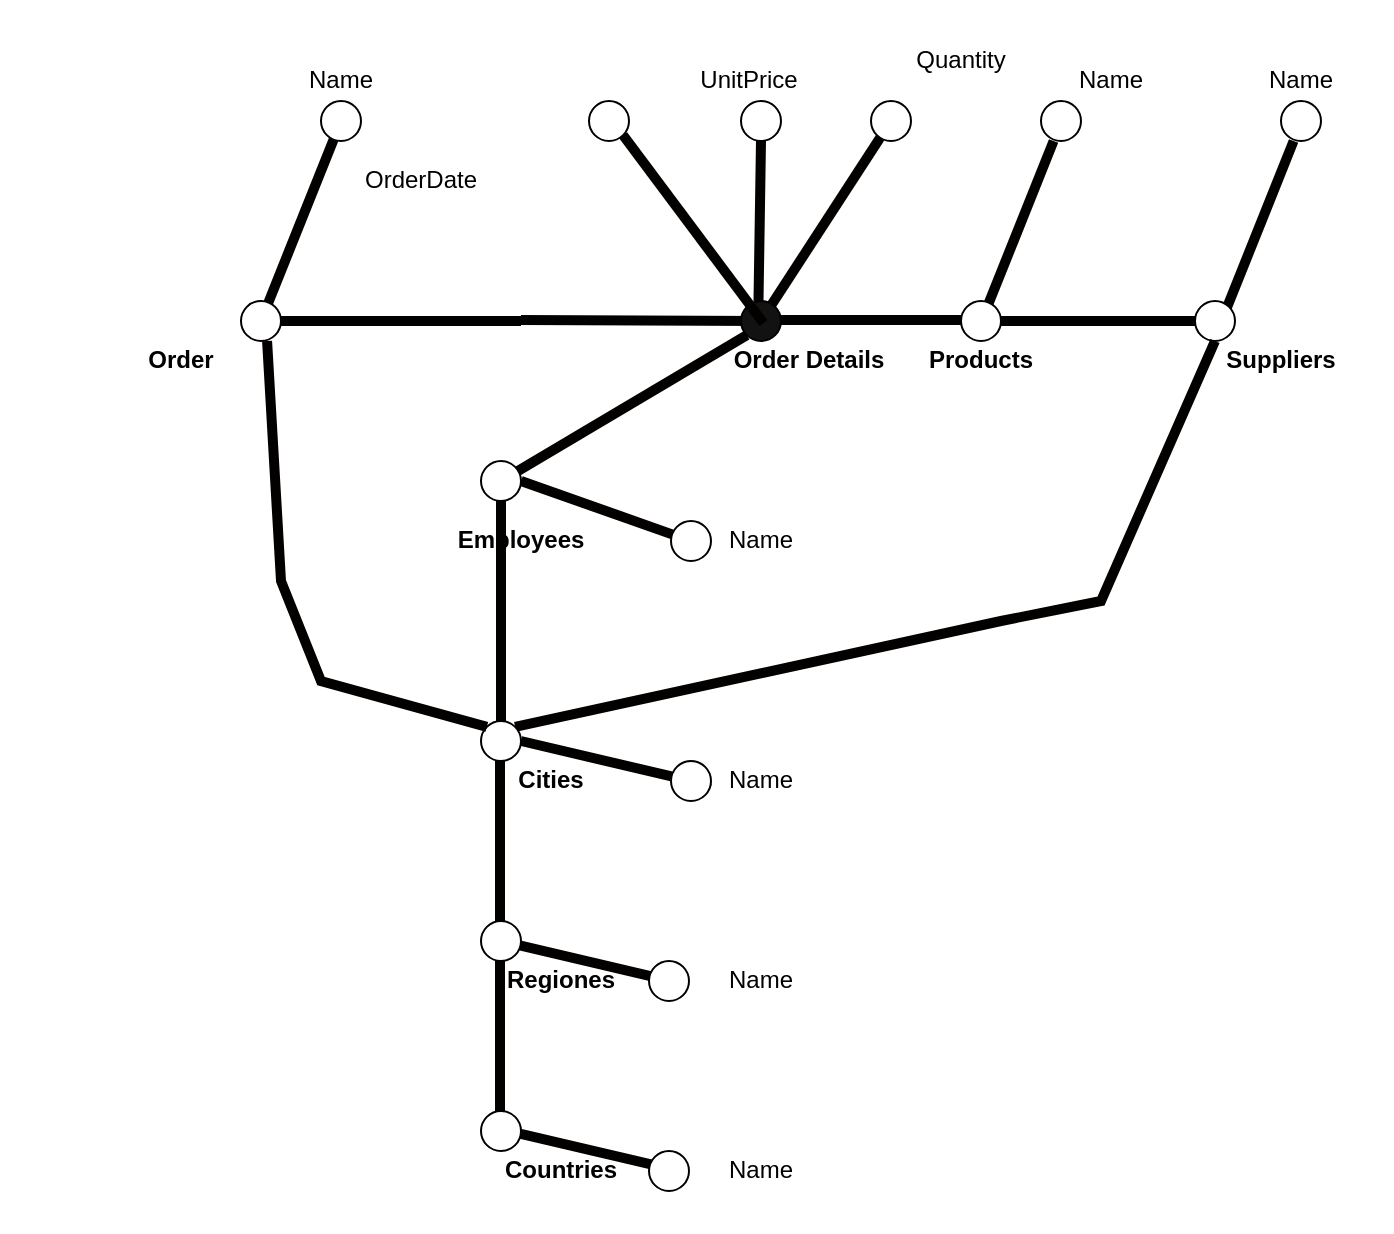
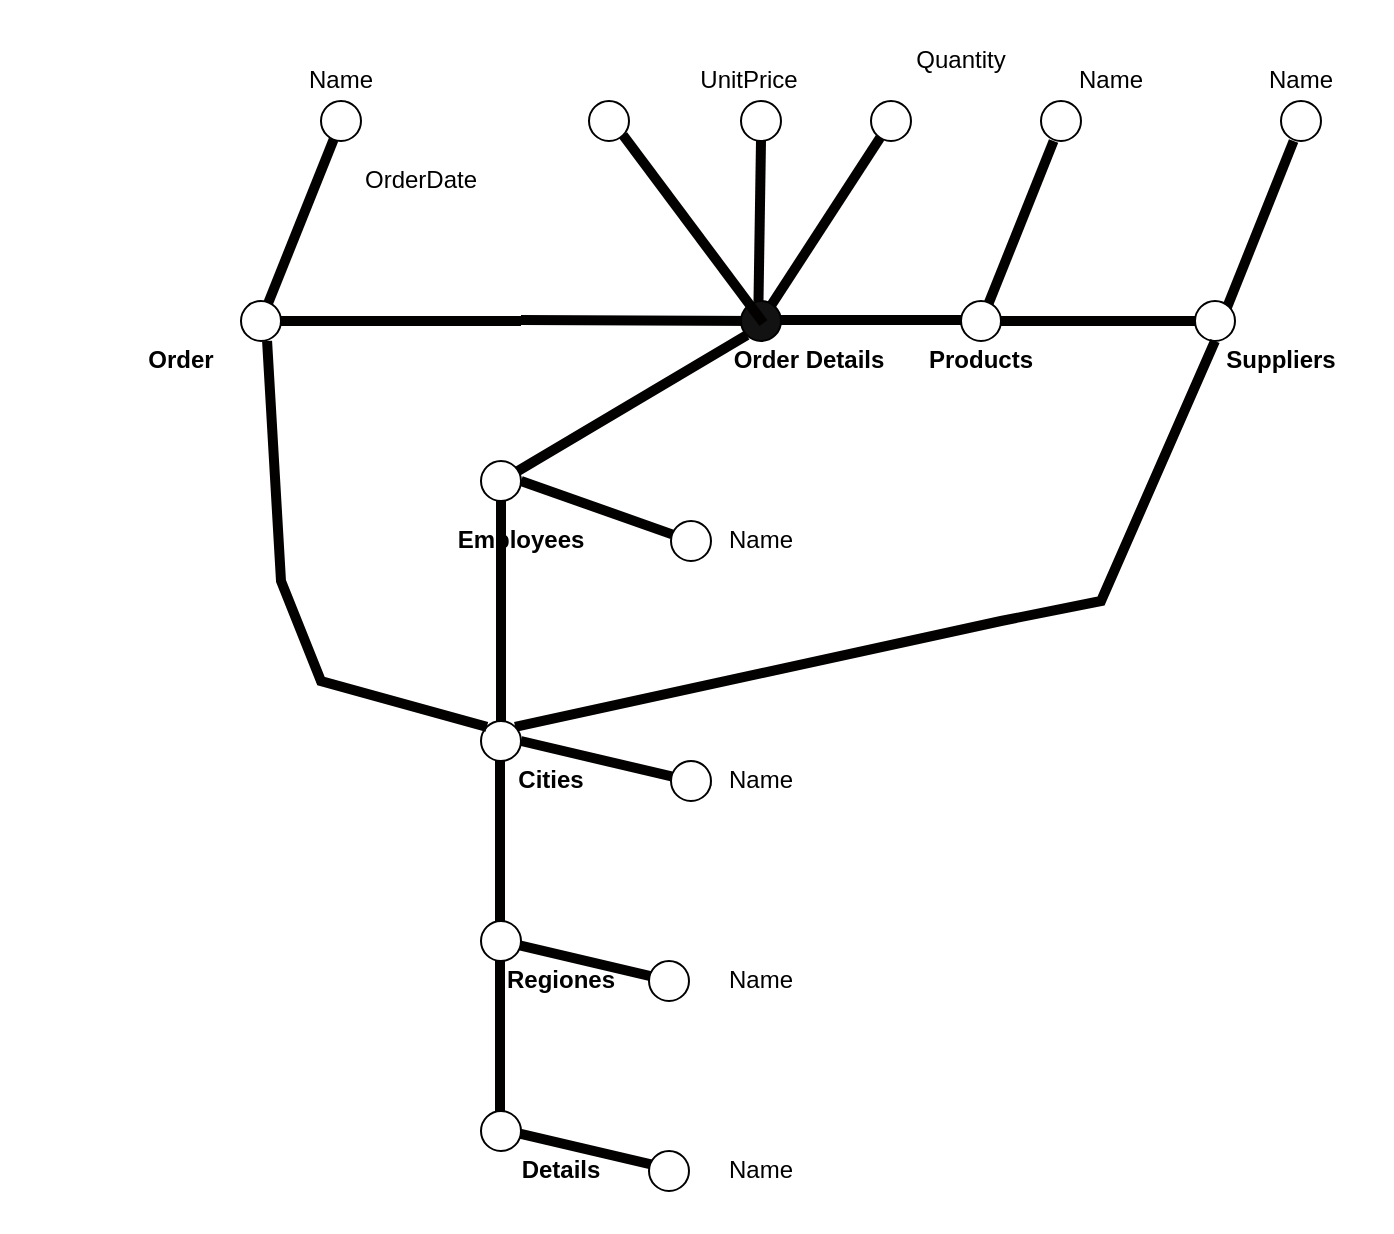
(562, 1171) -> (562, 1171)
